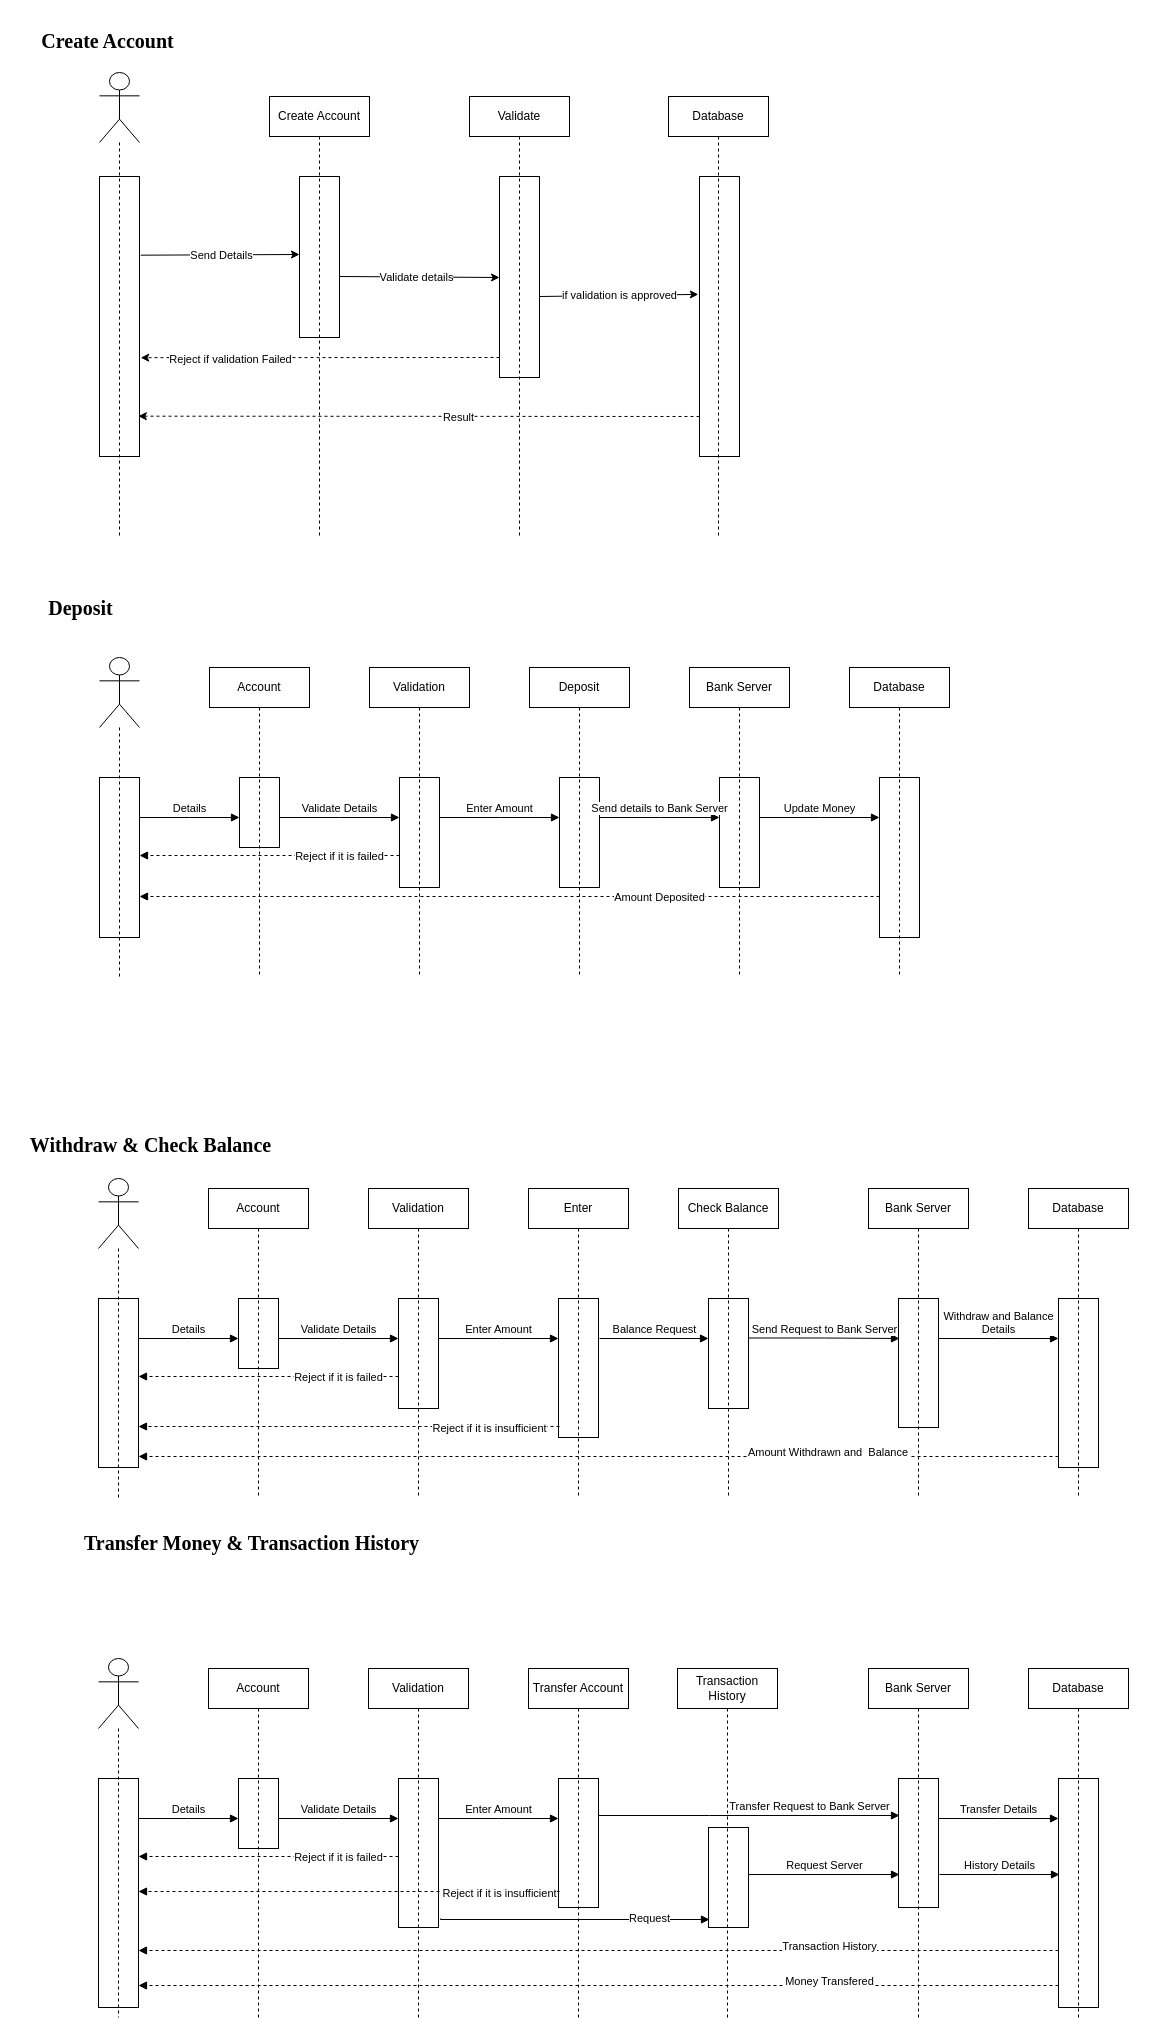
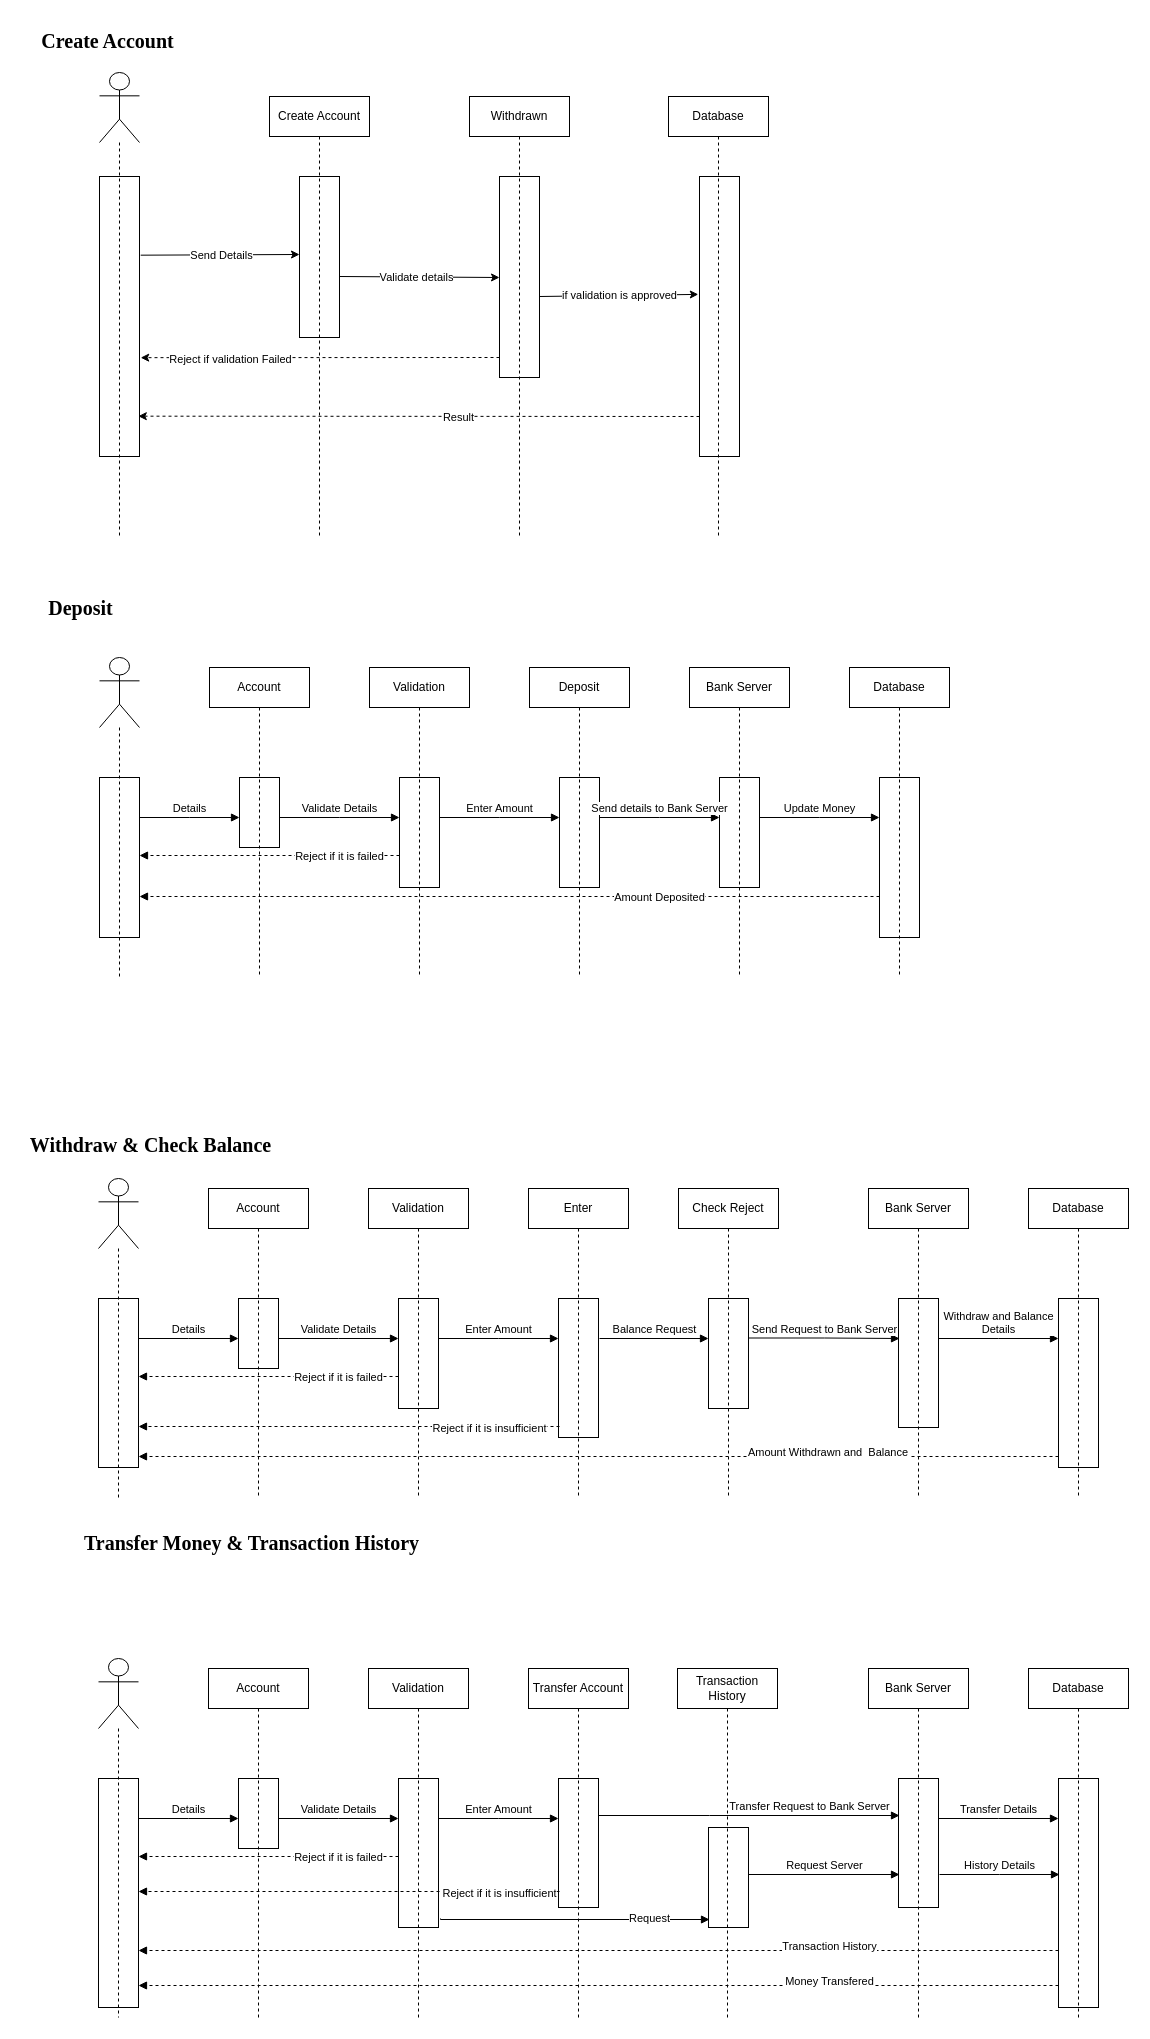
(520, 117) -> (520, 117)
(729, 1209) -> (729, 1209)
